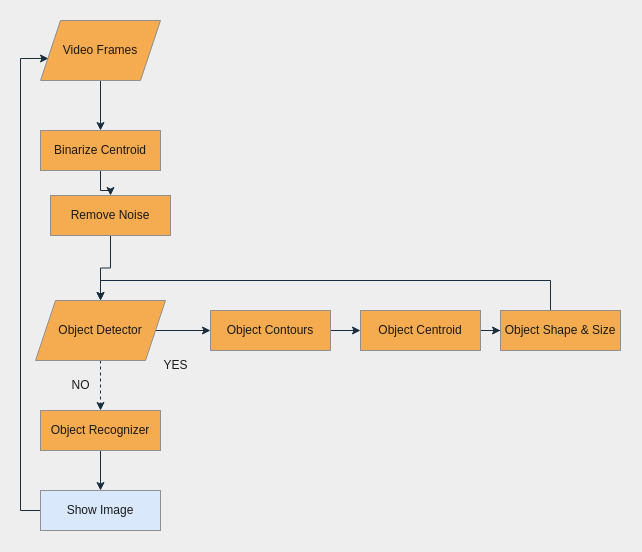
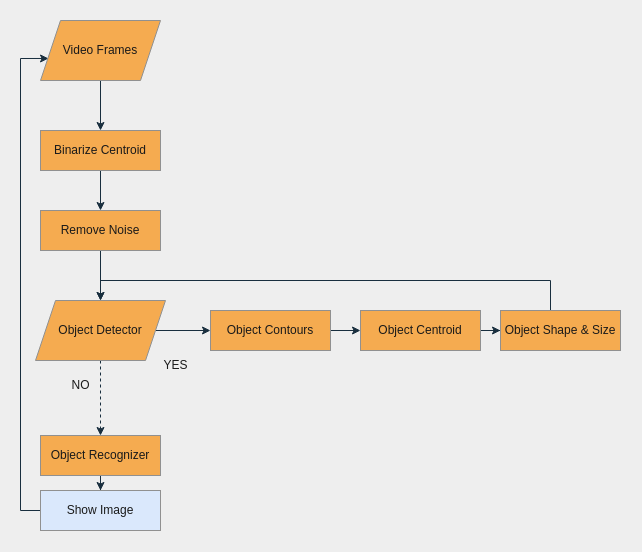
(111, 216) -> (101, 231)
(101, 431) -> (101, 456)
